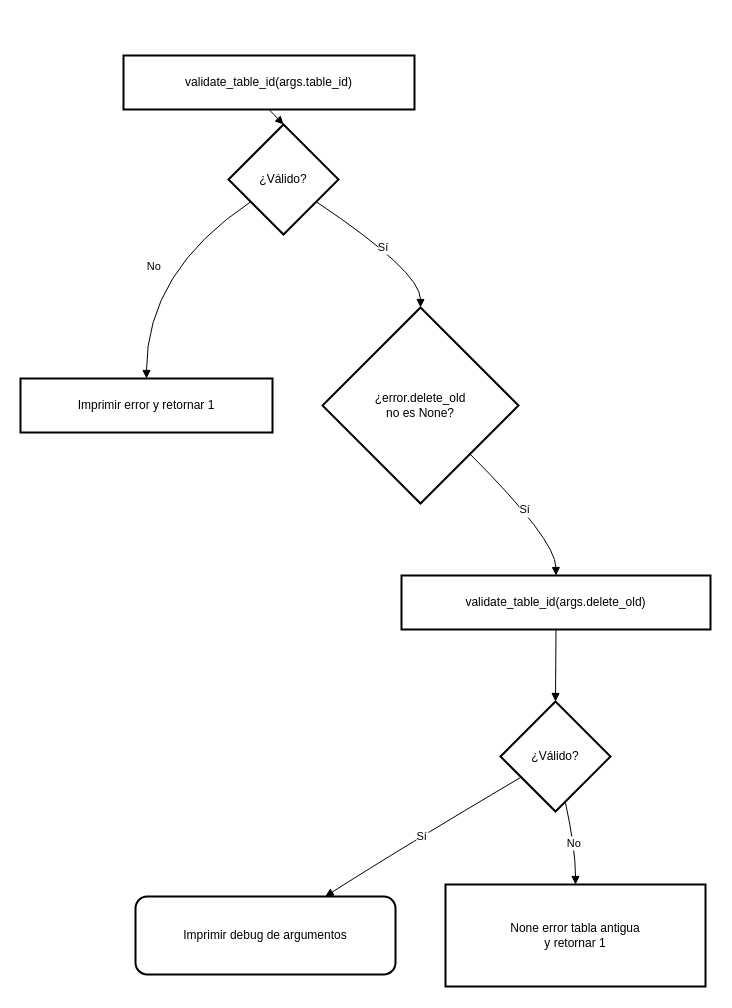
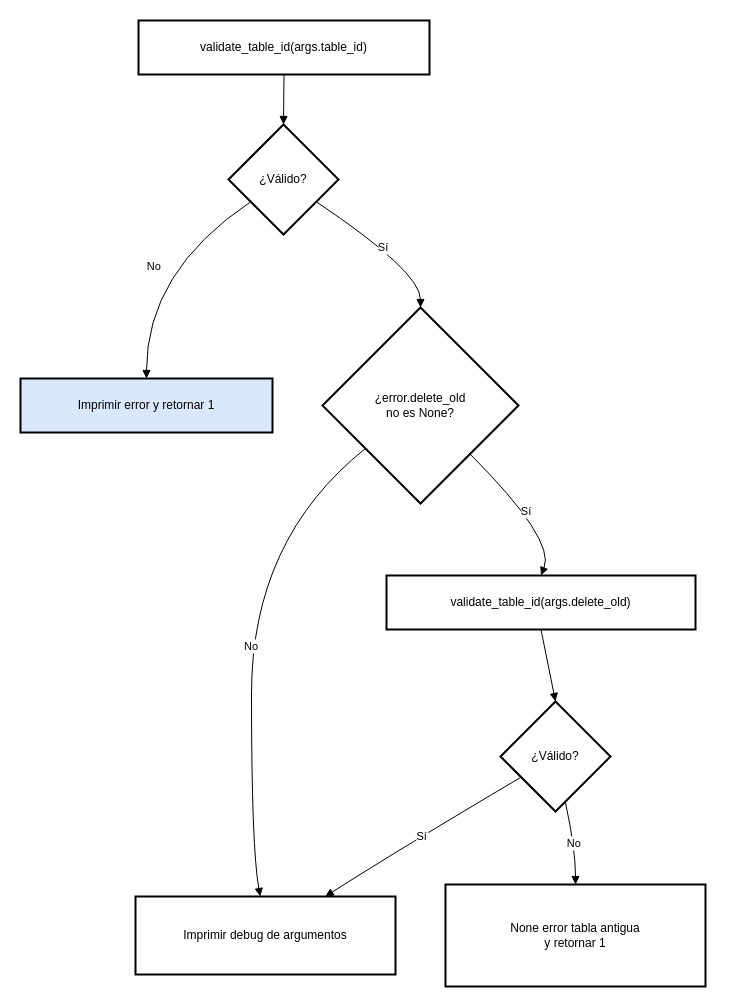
(269, 83) -> (284, 48)
(147, 406) -> (147, 406)
(556, 603) -> (541, 603)
none -> (254, 650)
(266, 936) -> (266, 936)
